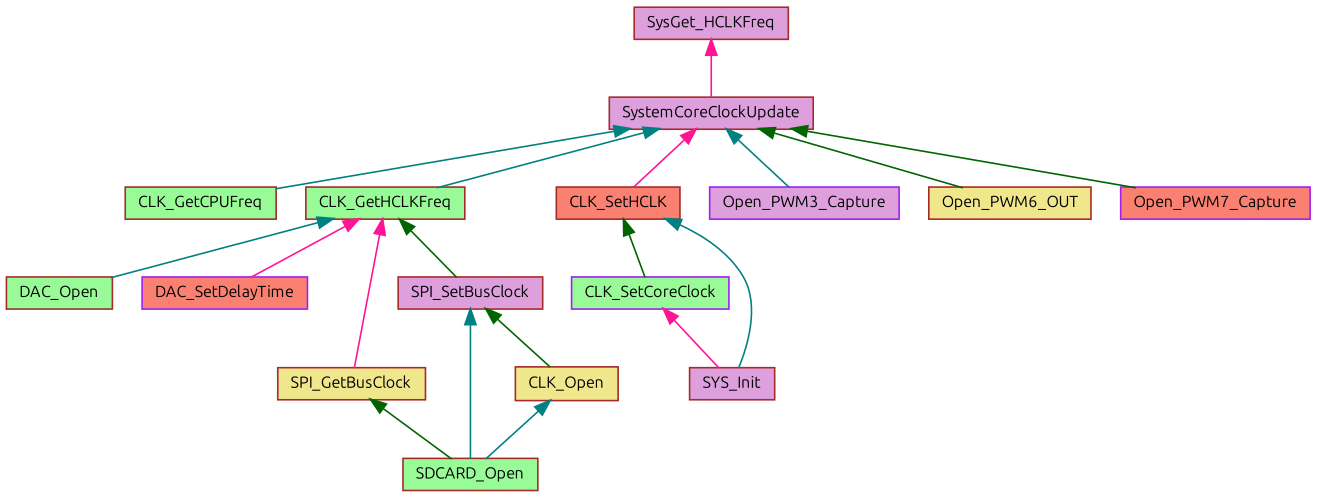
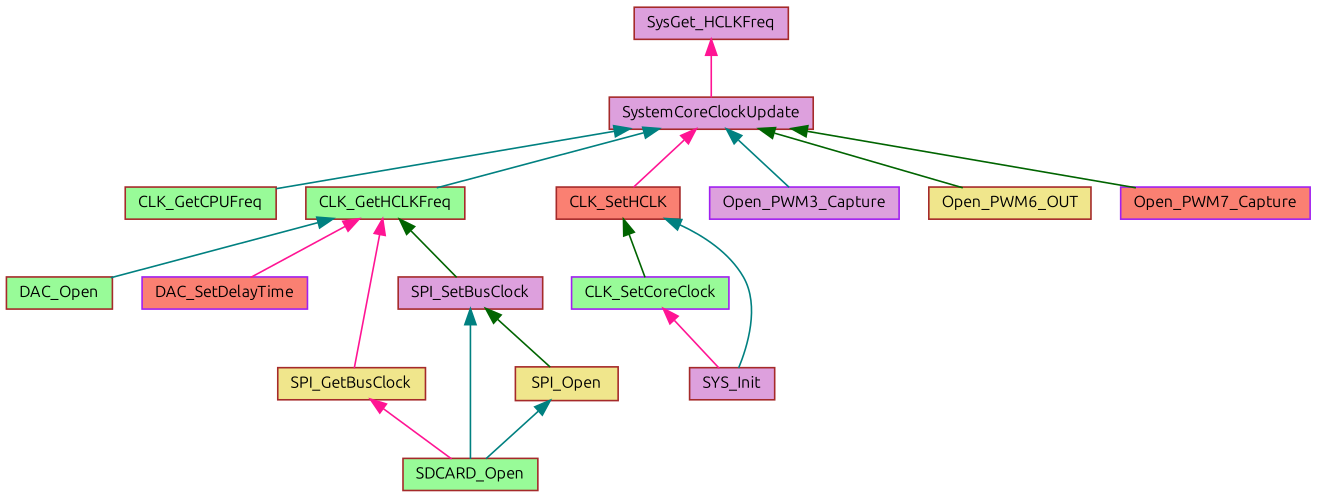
(567, 384) -> (567, 384)
(418, 434) -> (418, 434)
